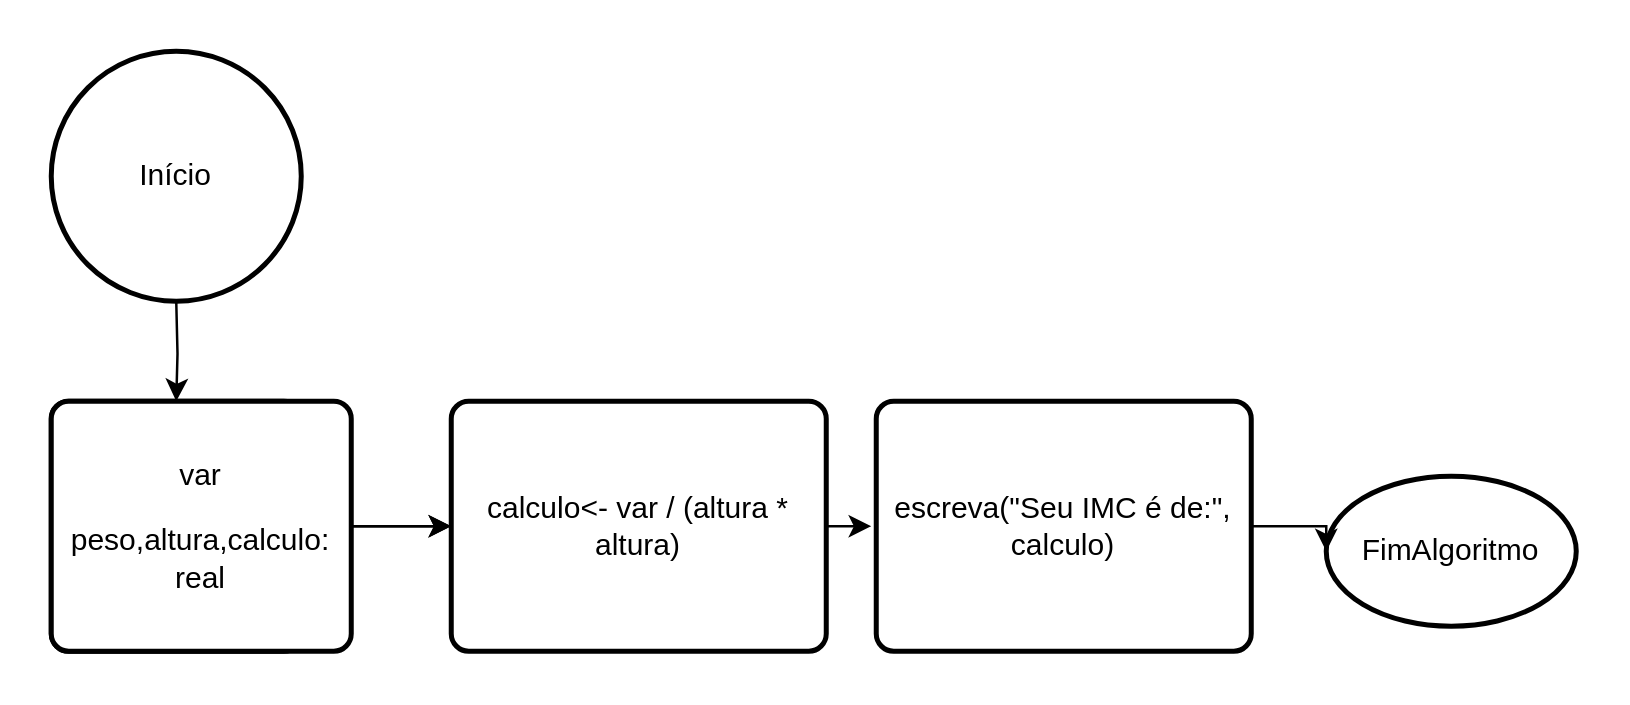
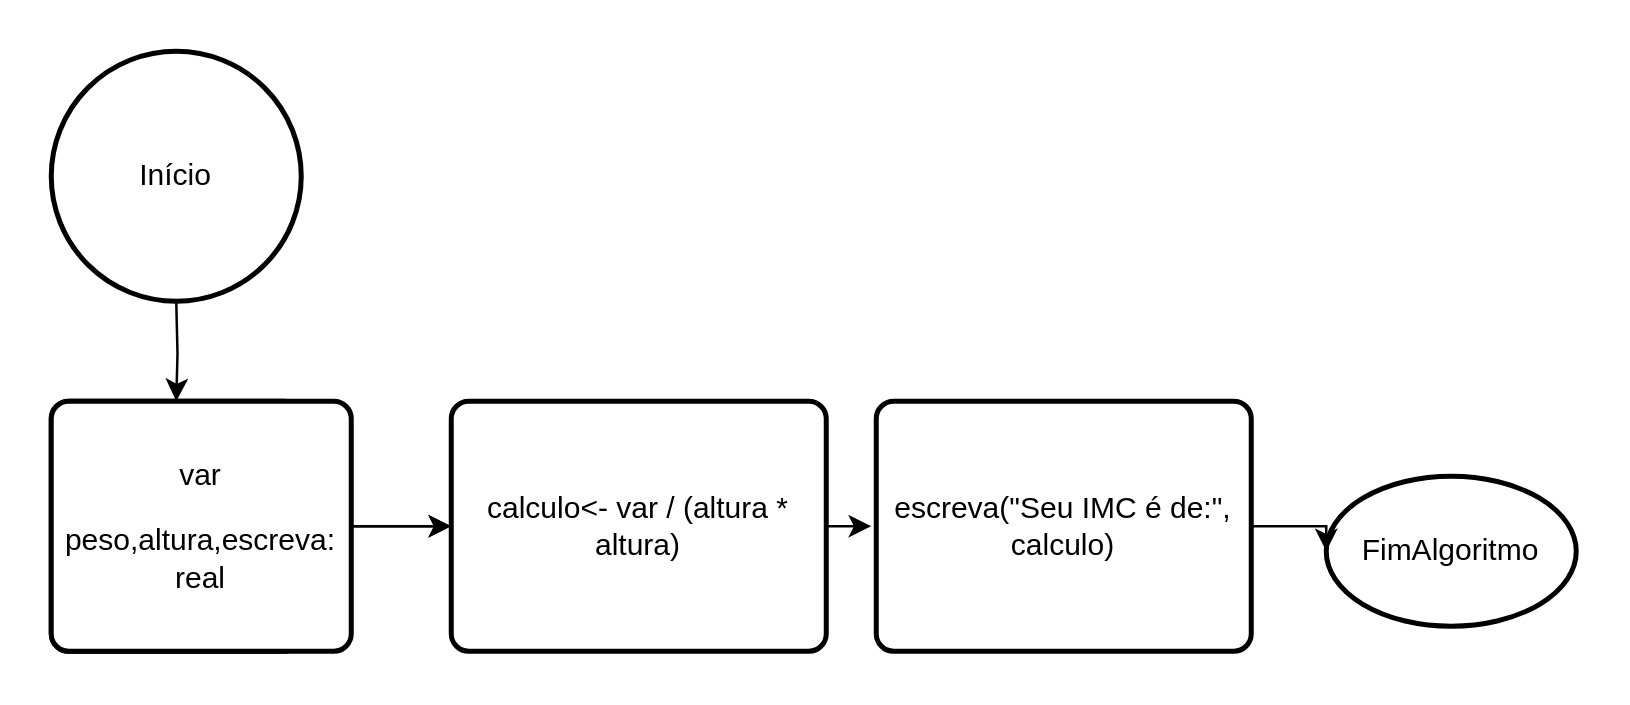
(201, 526) -> (201, 526)
